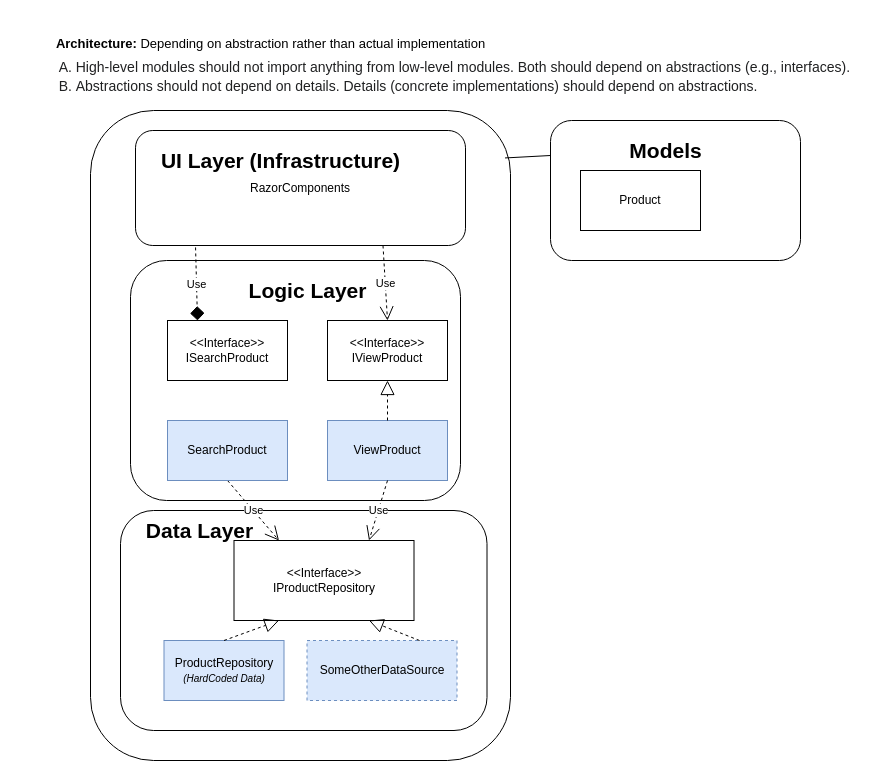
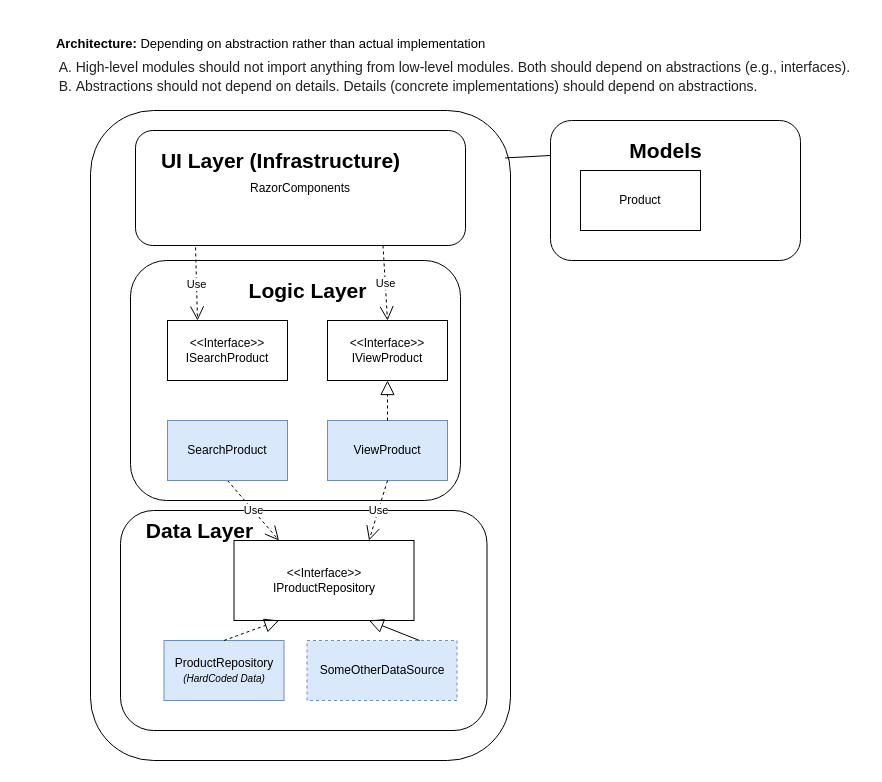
(197, 306) -> (197, 311)
(401, 633) -> (401, 633)
